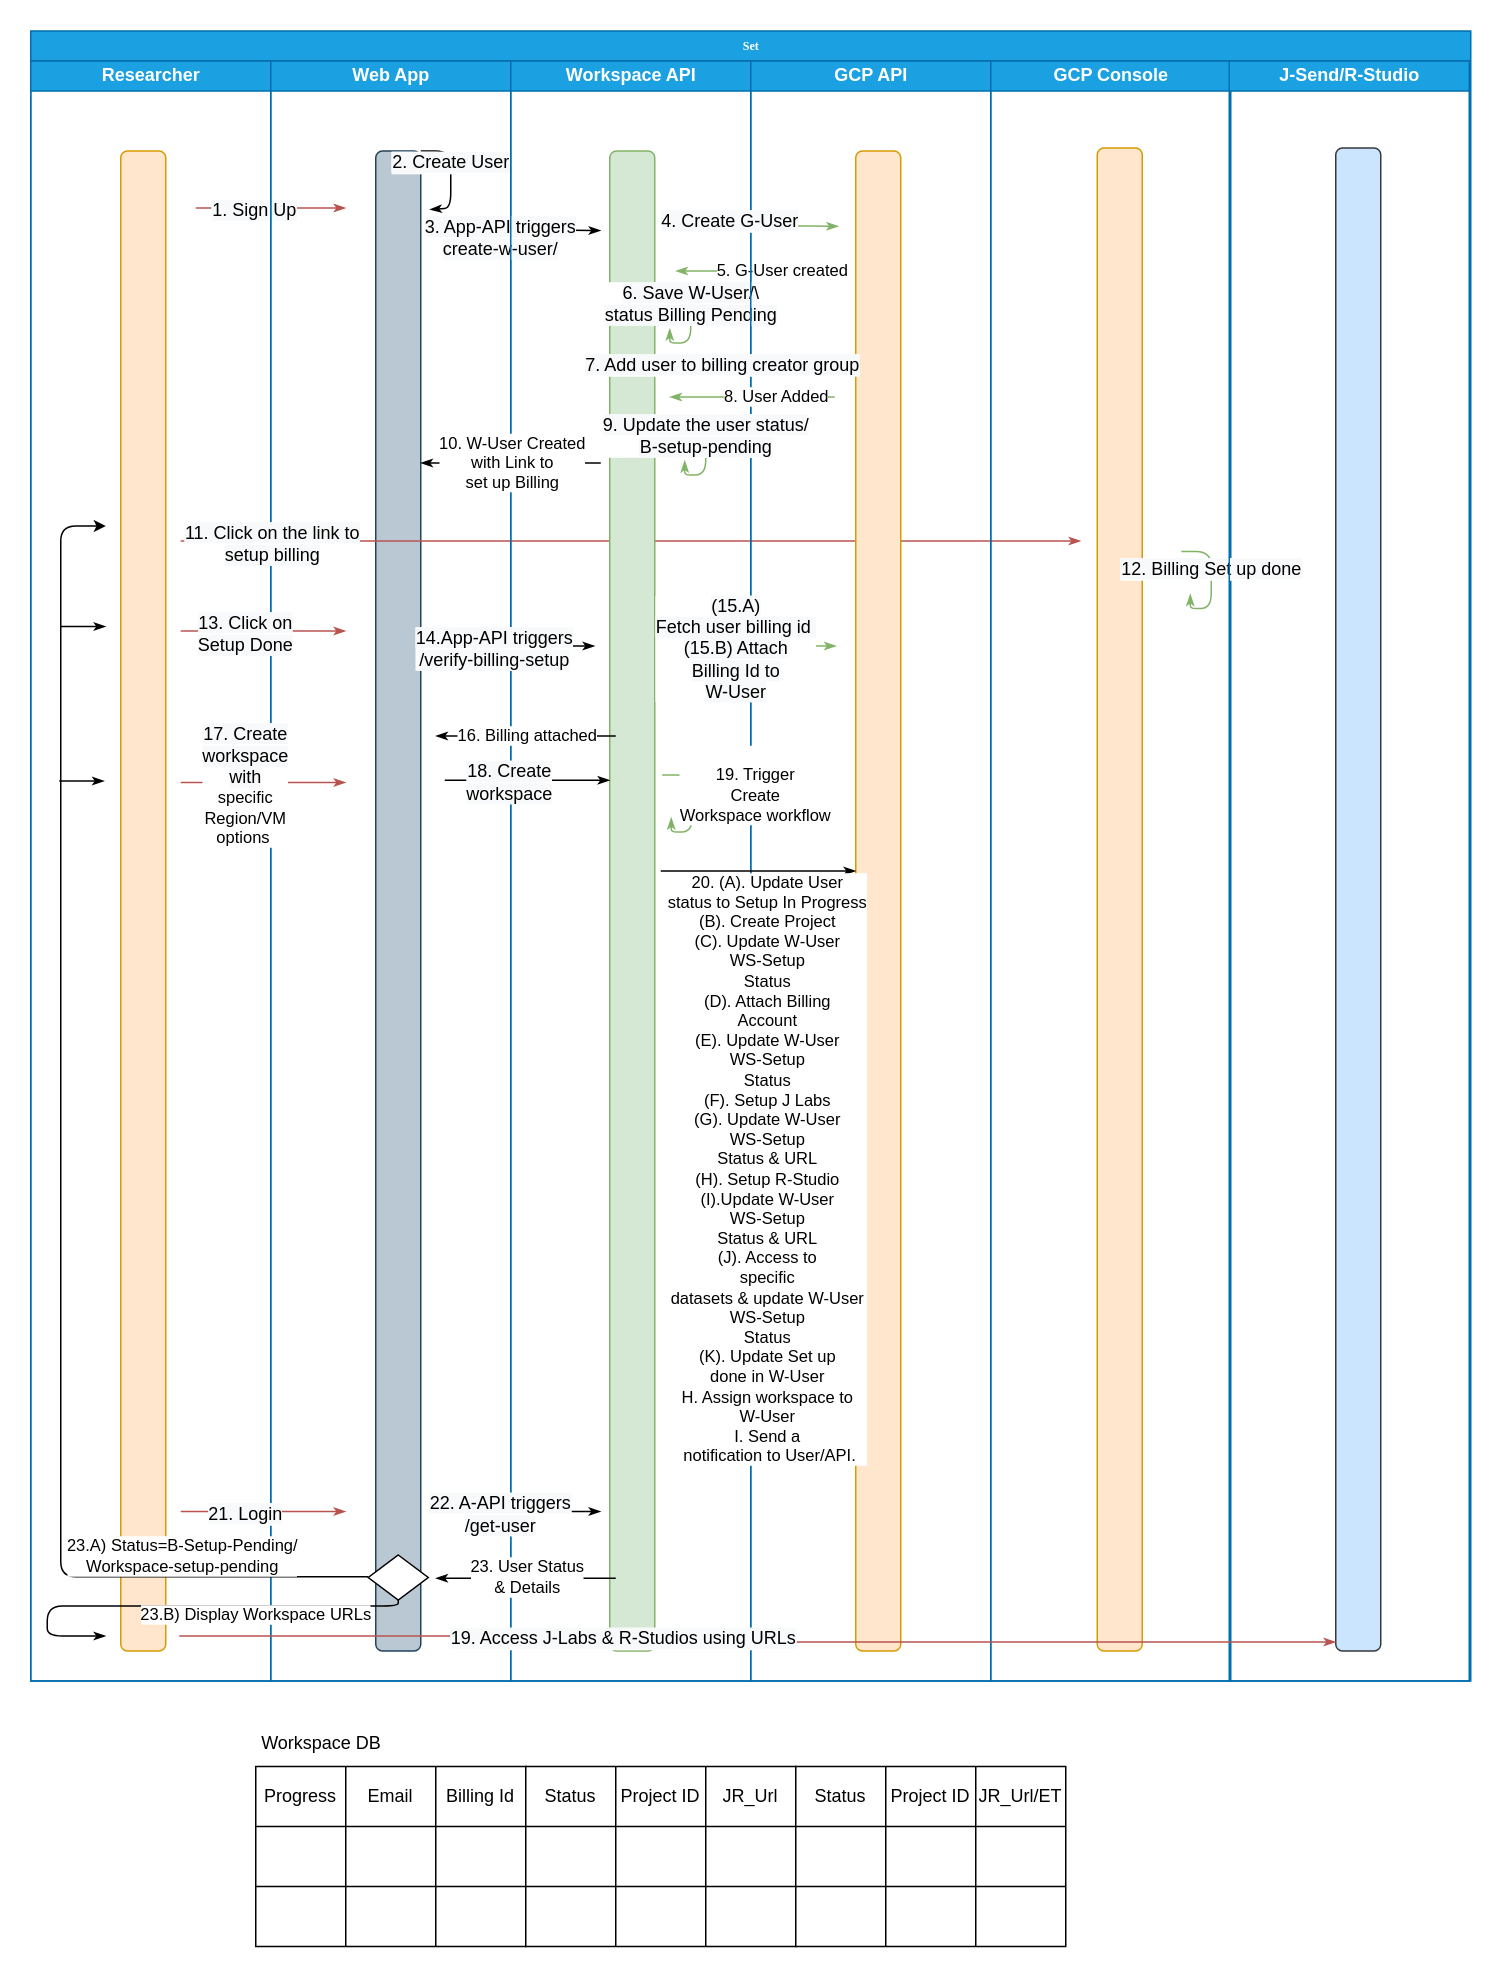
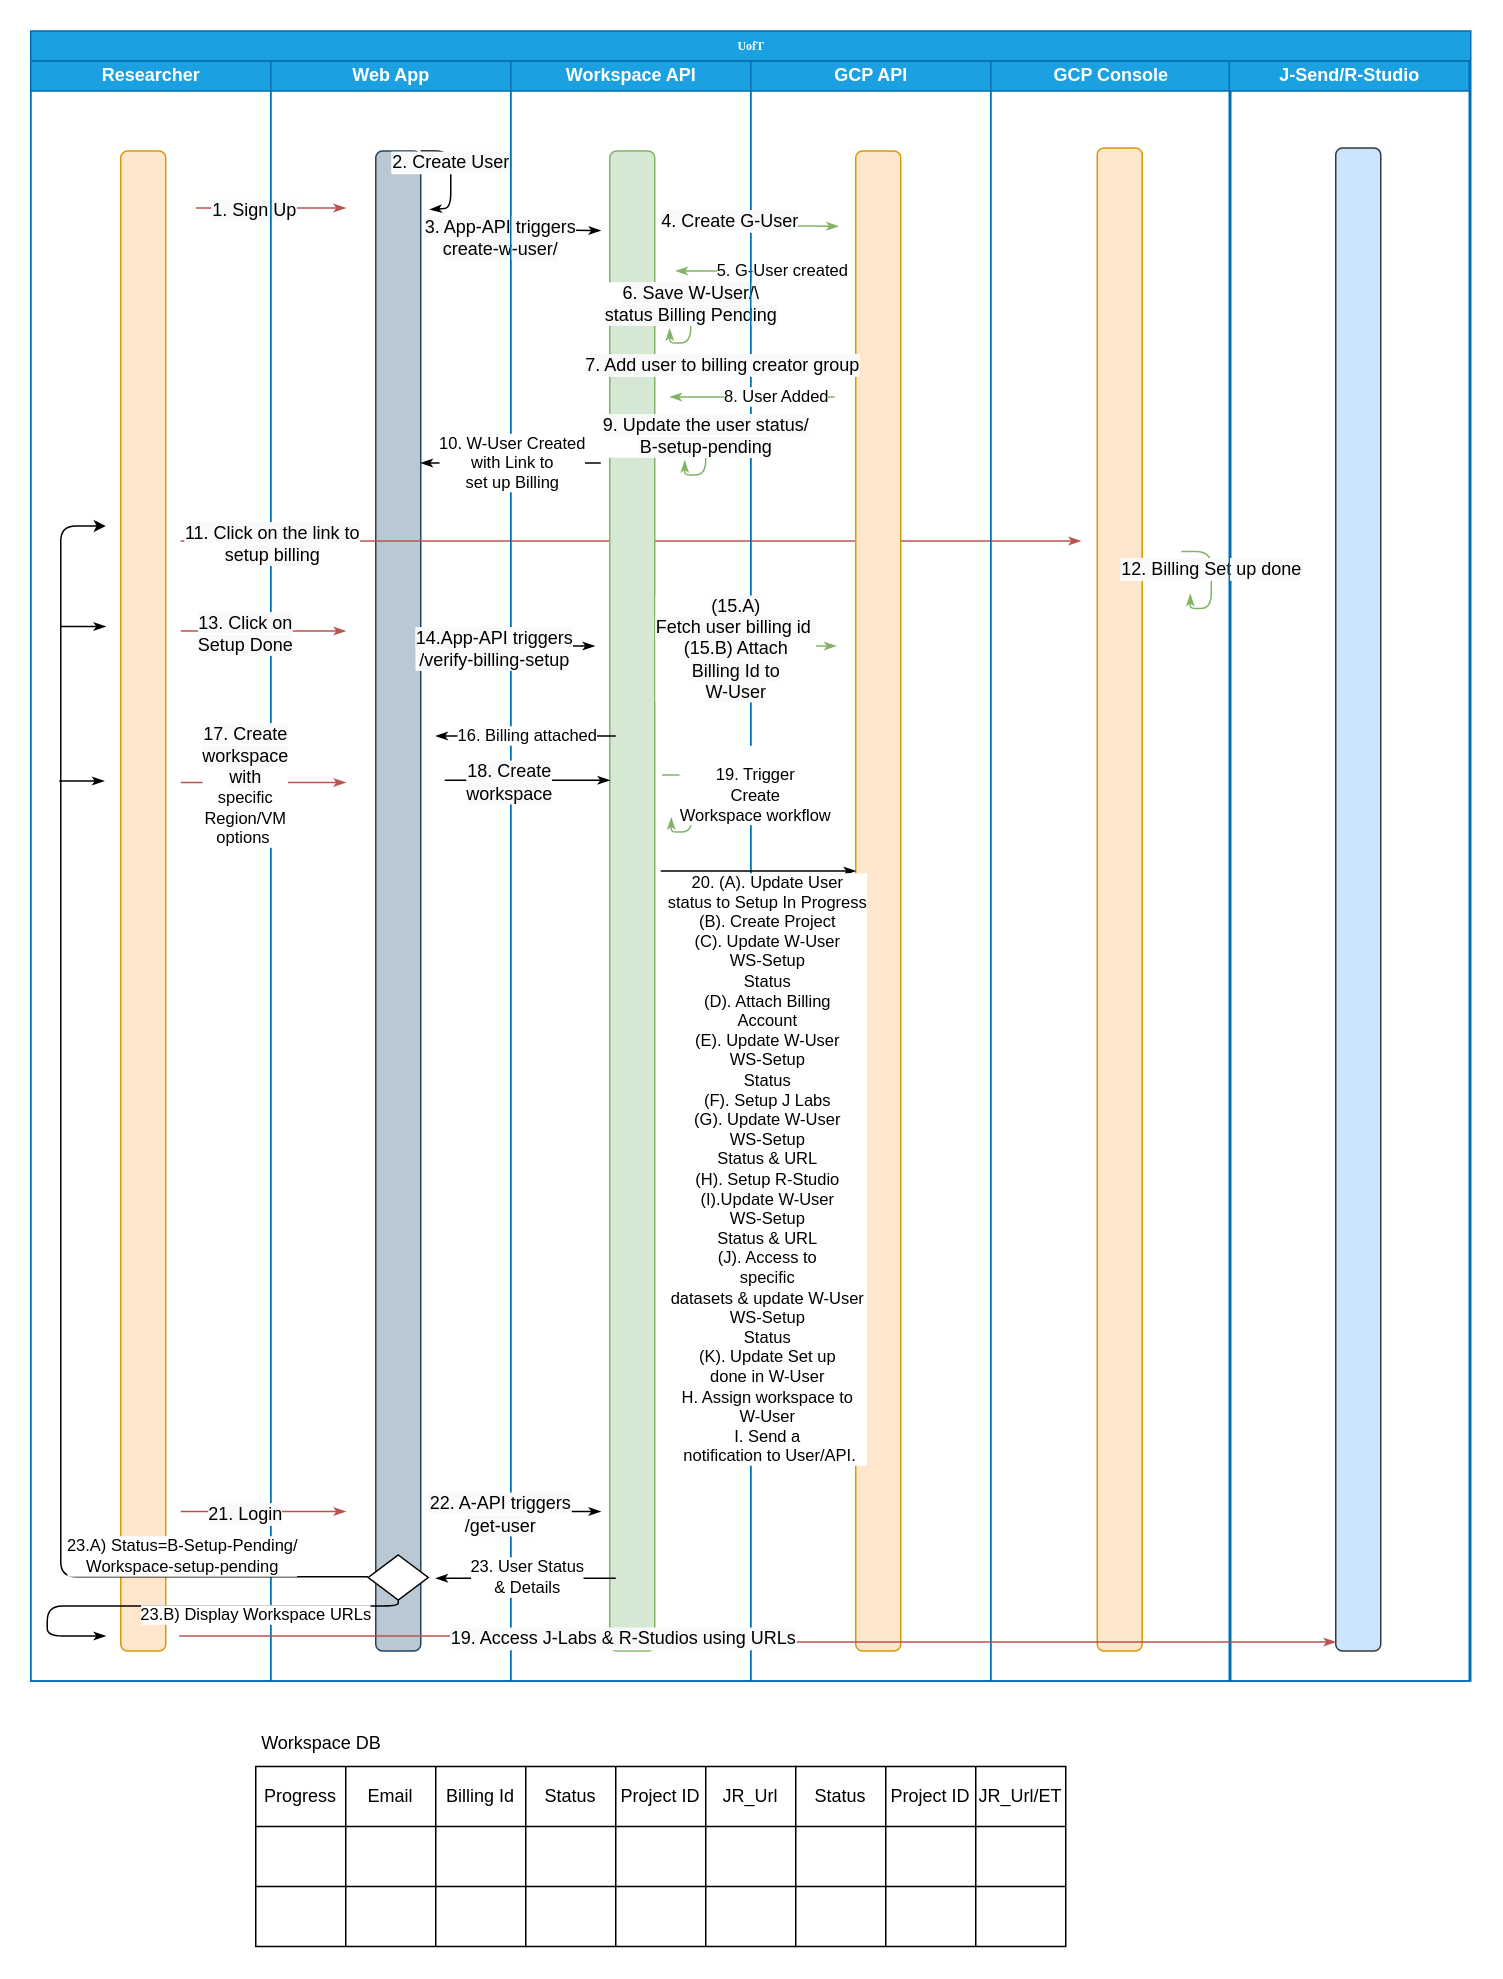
(752, 46) -> (752, 46)
